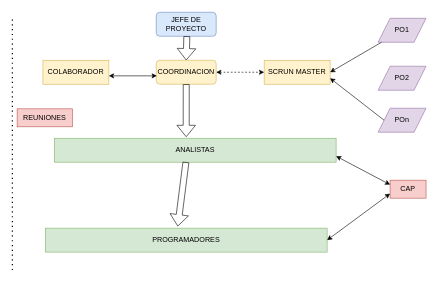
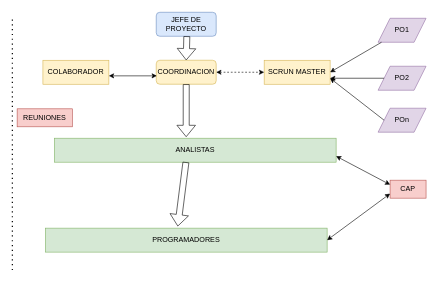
none -> (335, 78)
